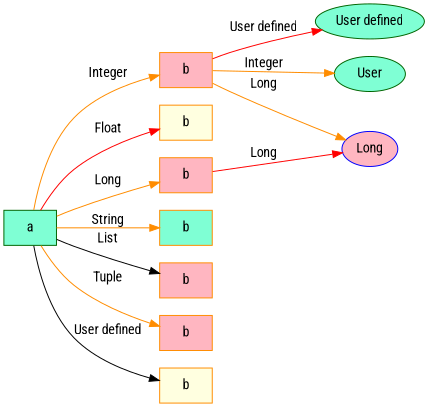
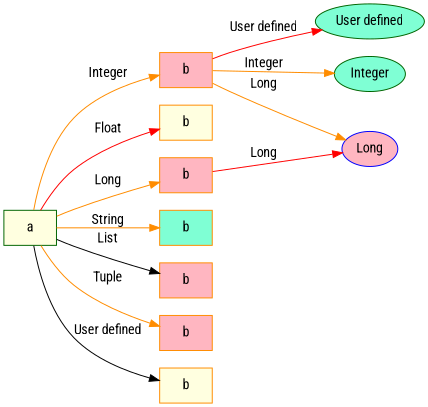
(370, 74) -> (370, 74)
(30, 228) -> (30, 228)
